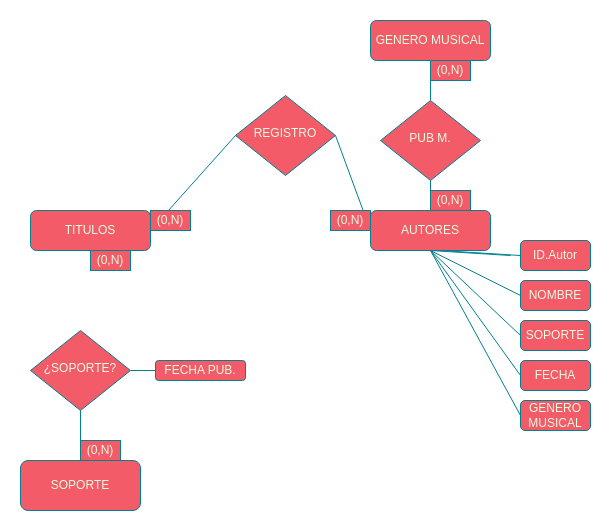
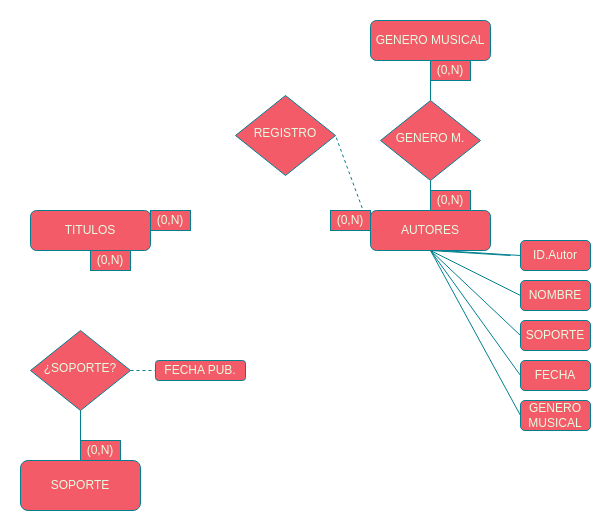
(431, 139) -> (431, 139)
(202, 173) -> none
(349, 173) -> (349, 173)
(144, 371) -> (144, 371)
